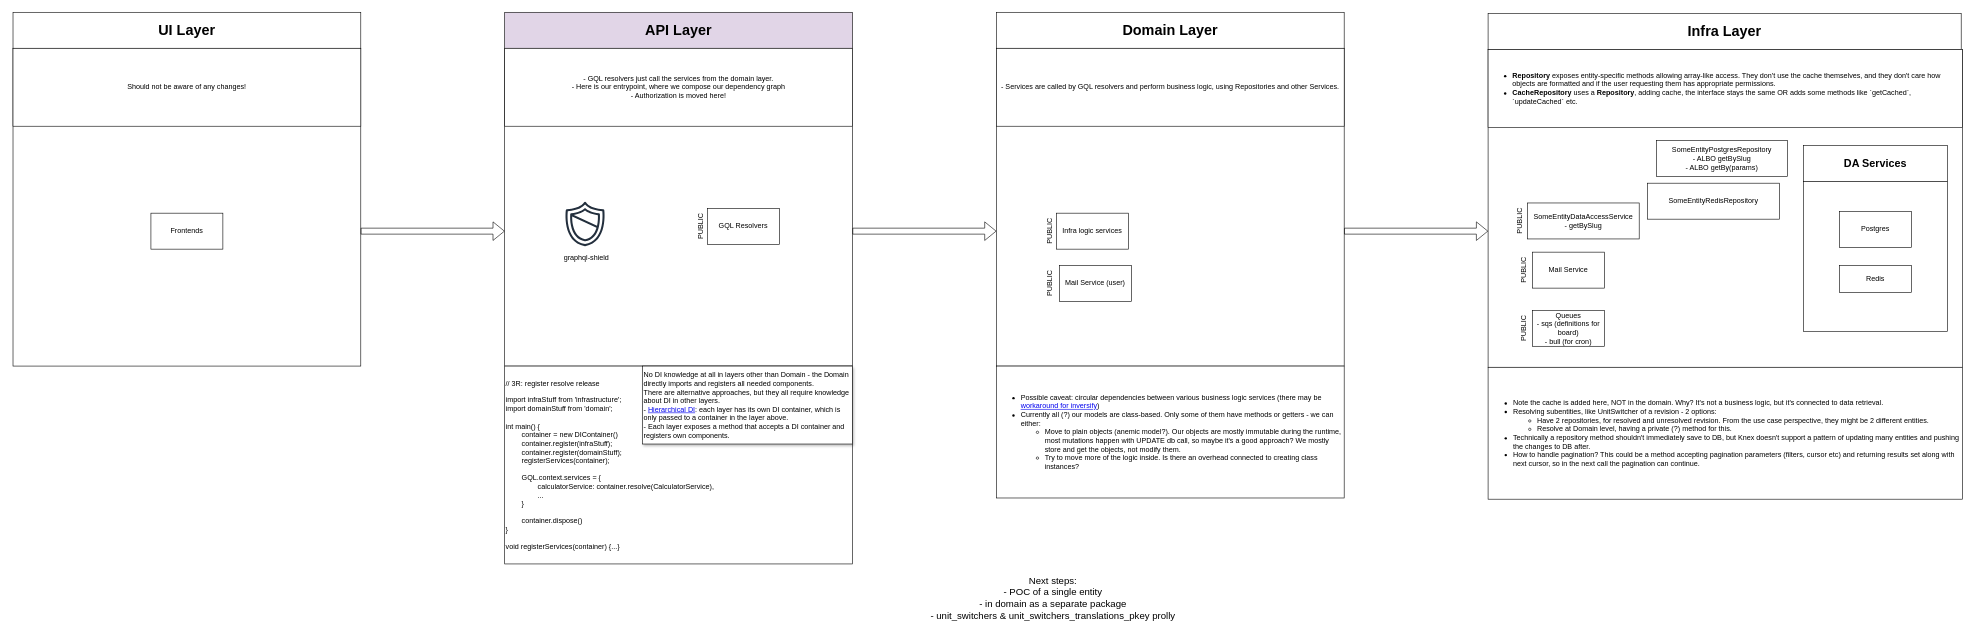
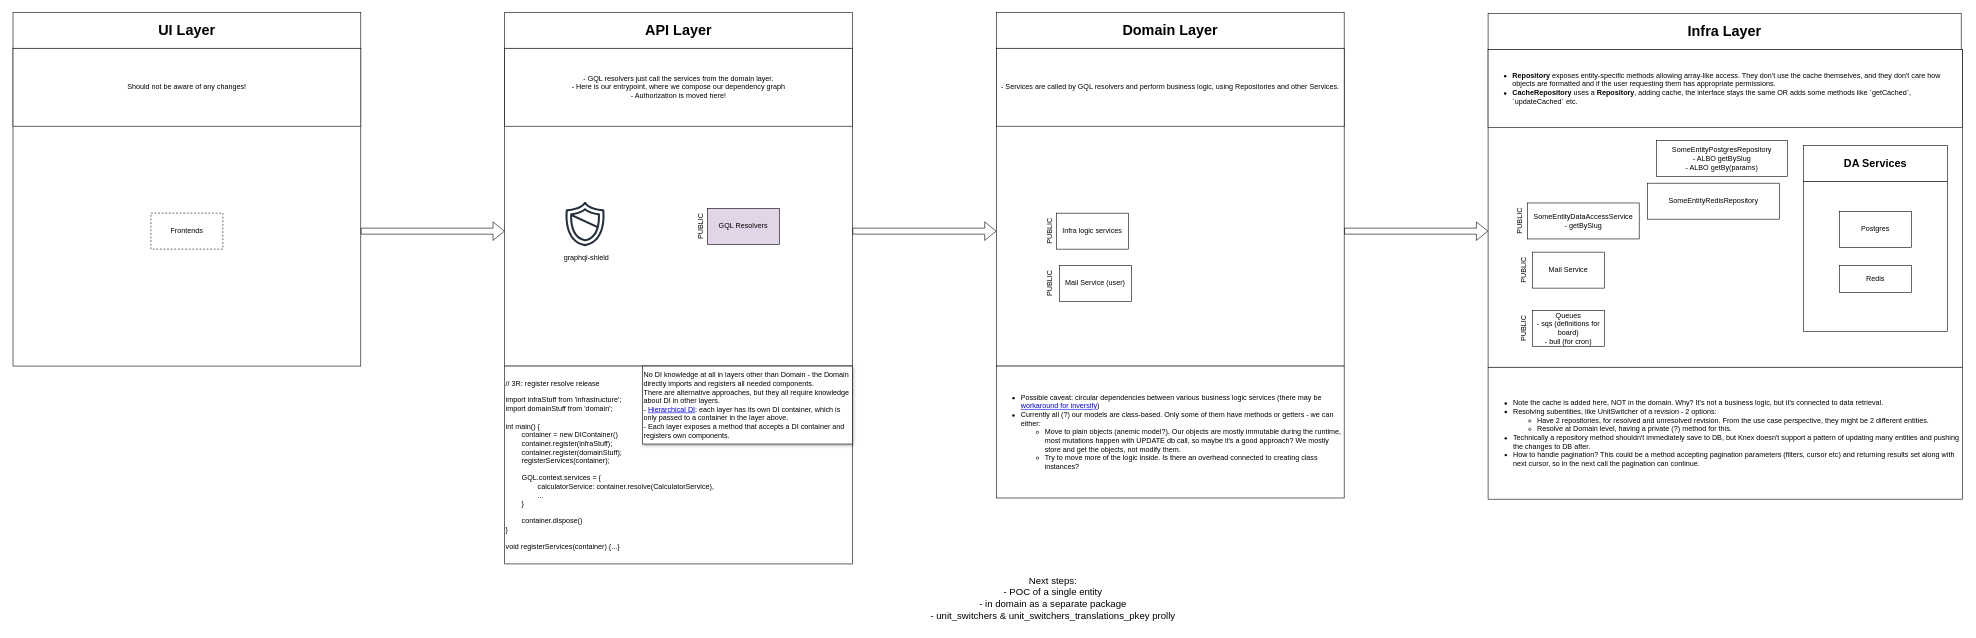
(678, 30) -> (678, 30)
(743, 227) -> (743, 227)
(186, 231) -> (186, 231)
